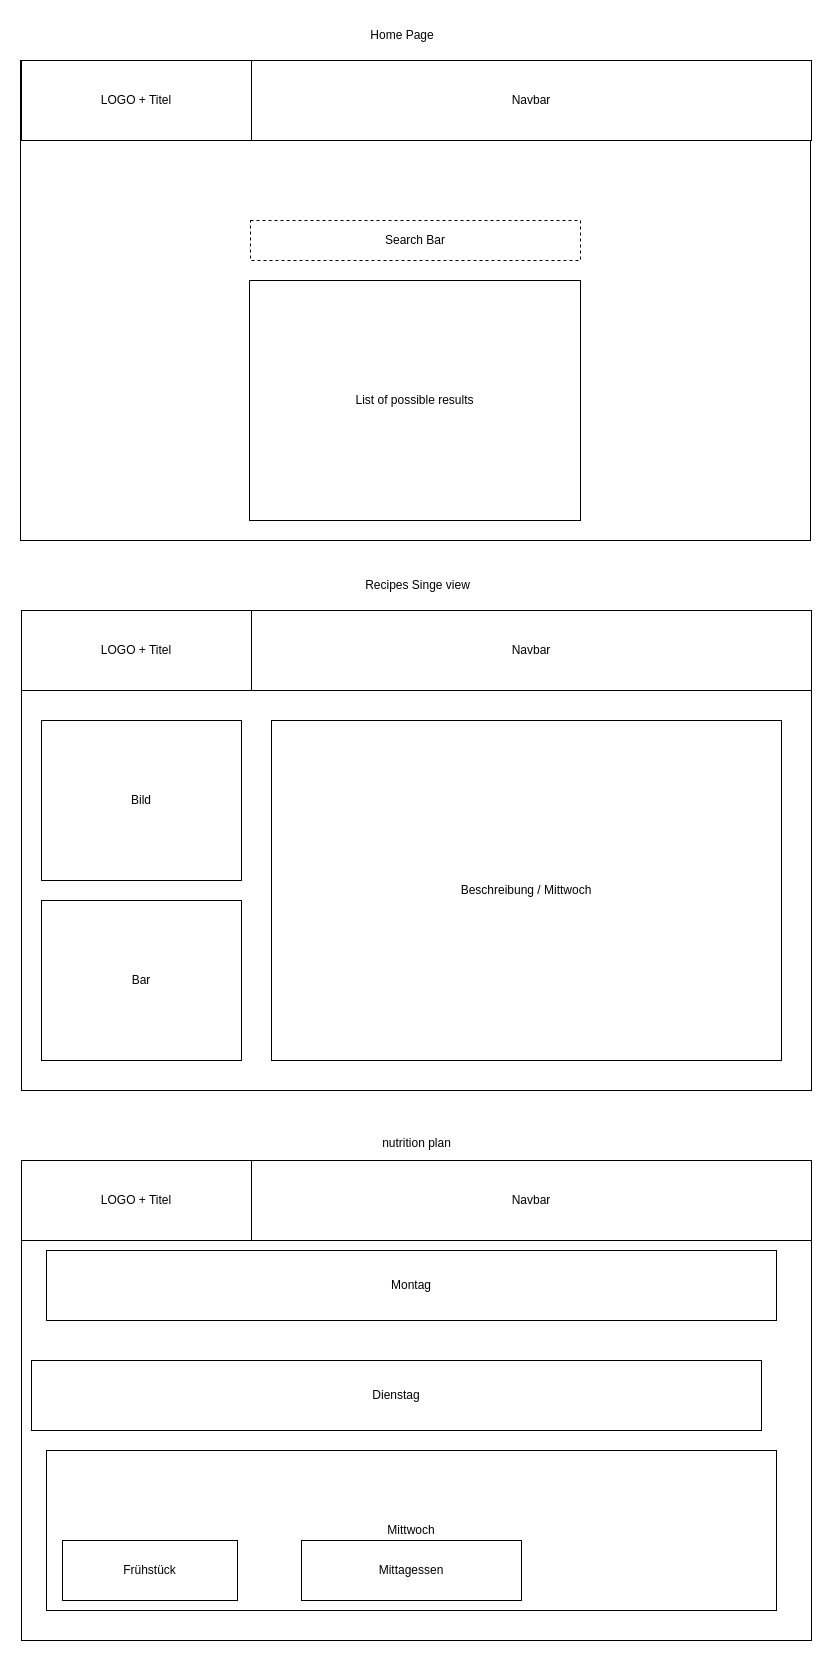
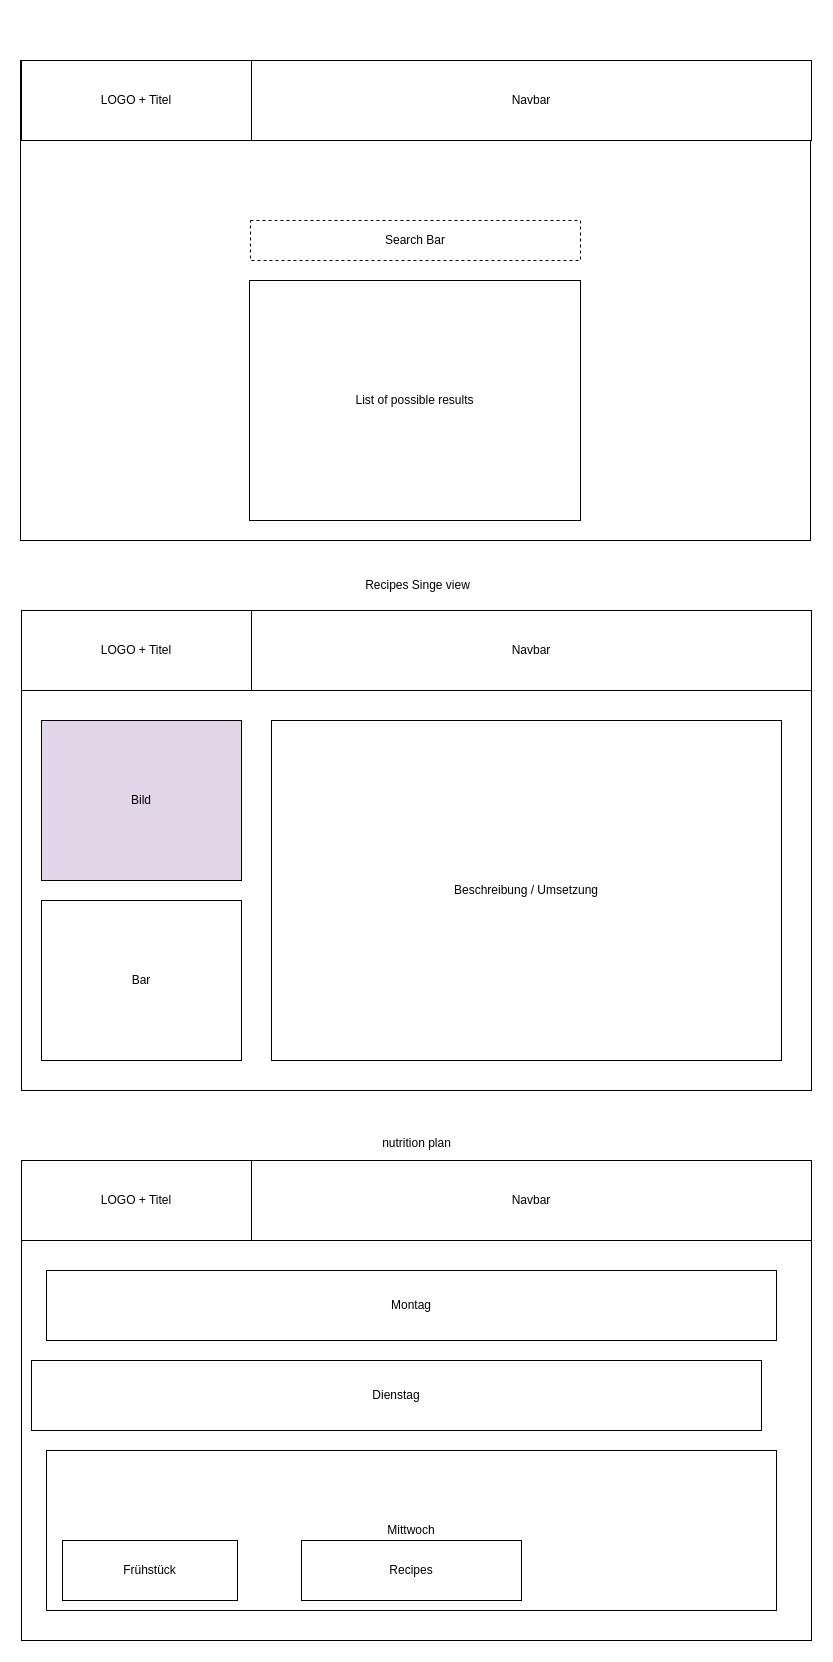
(403, 36) -> none
(142, 801) -> (142, 801)
(527, 891) -> (527, 891)
(412, 1286) -> (412, 1306)
(412, 1571) -> (412, 1571)
